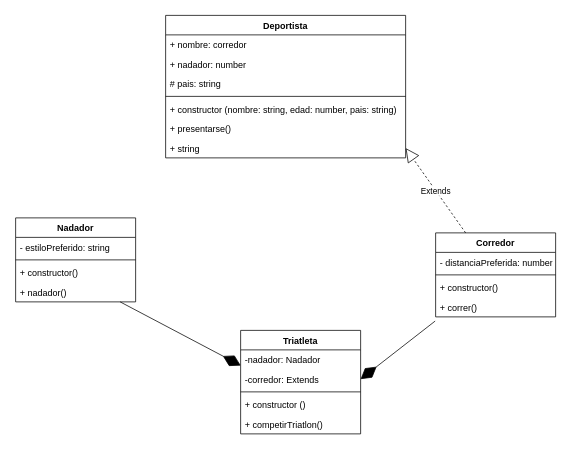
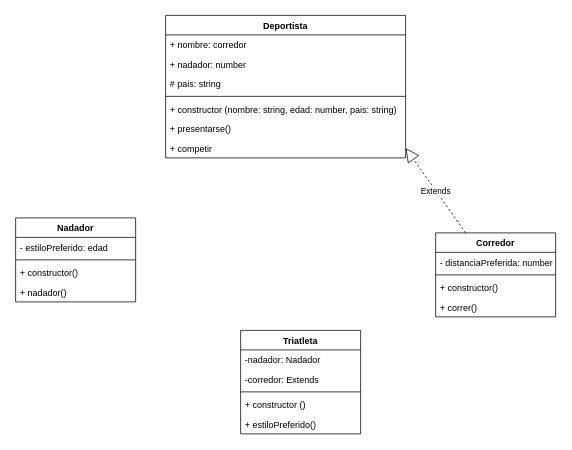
(187, 149) -> (192, 149)
(74, 248) -> (70, 248)
(172, 330) -> none
(405, 344) -> none
(290, 425) -> (288, 425)
